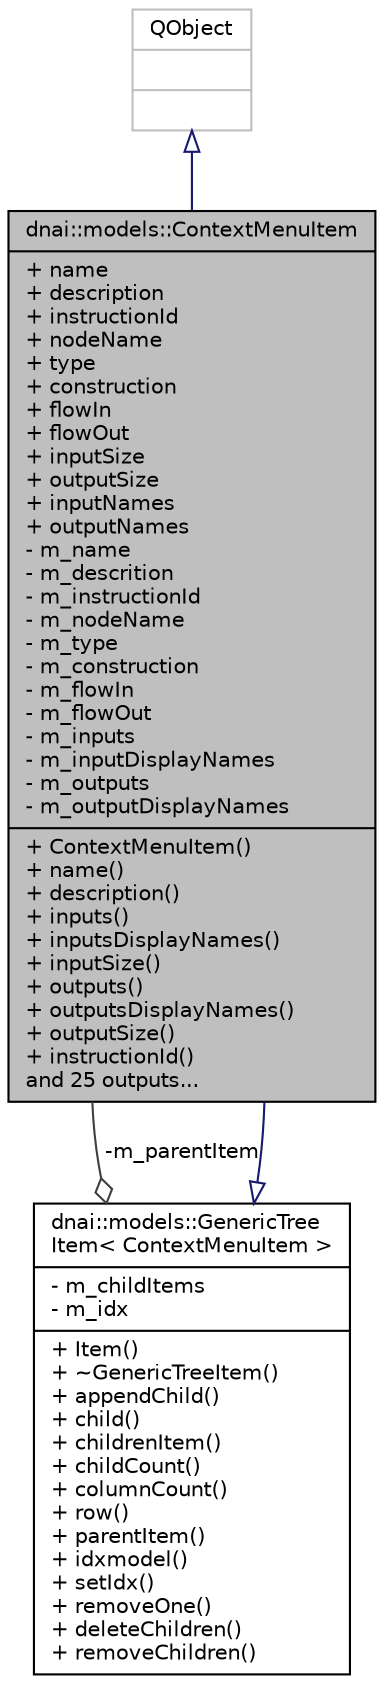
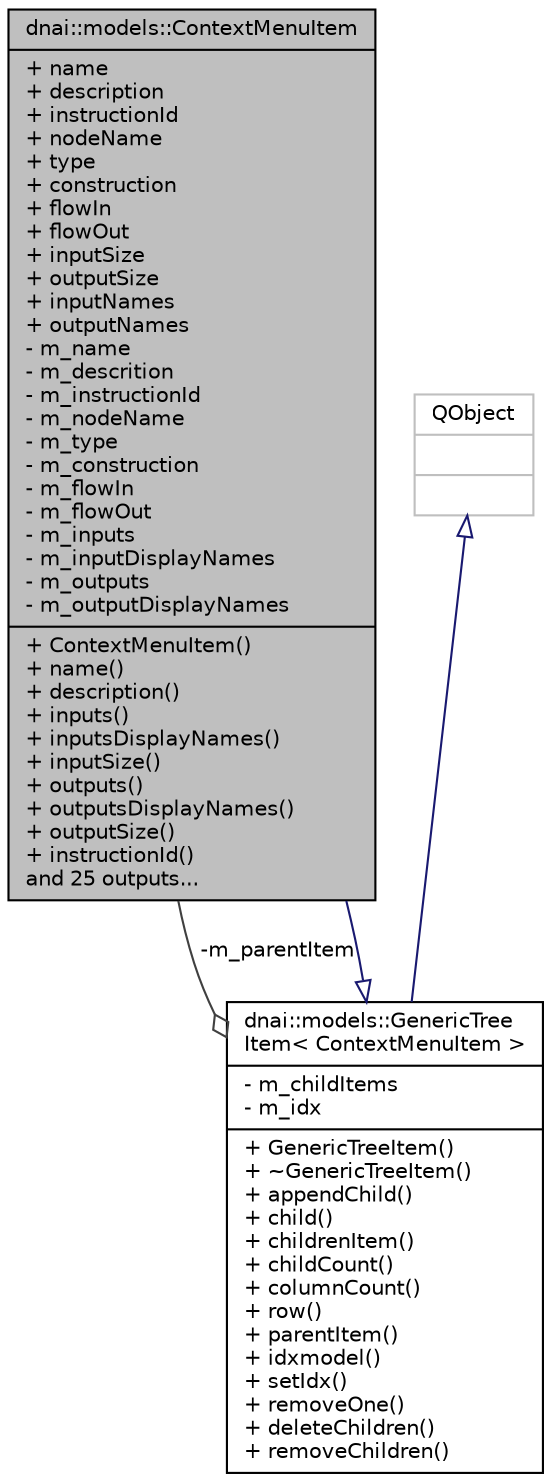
(192, 181) -> (438, 769)
(95, 1350) -> (350, 1148)
